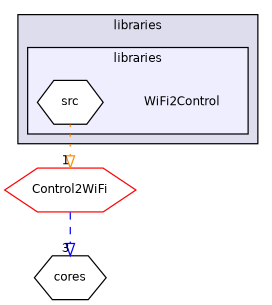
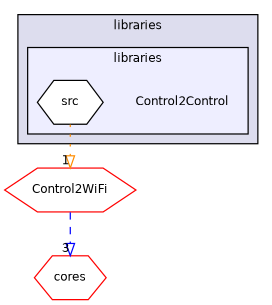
(182, 102) -> (182, 102)
(70, 278) -> (70, 278)
